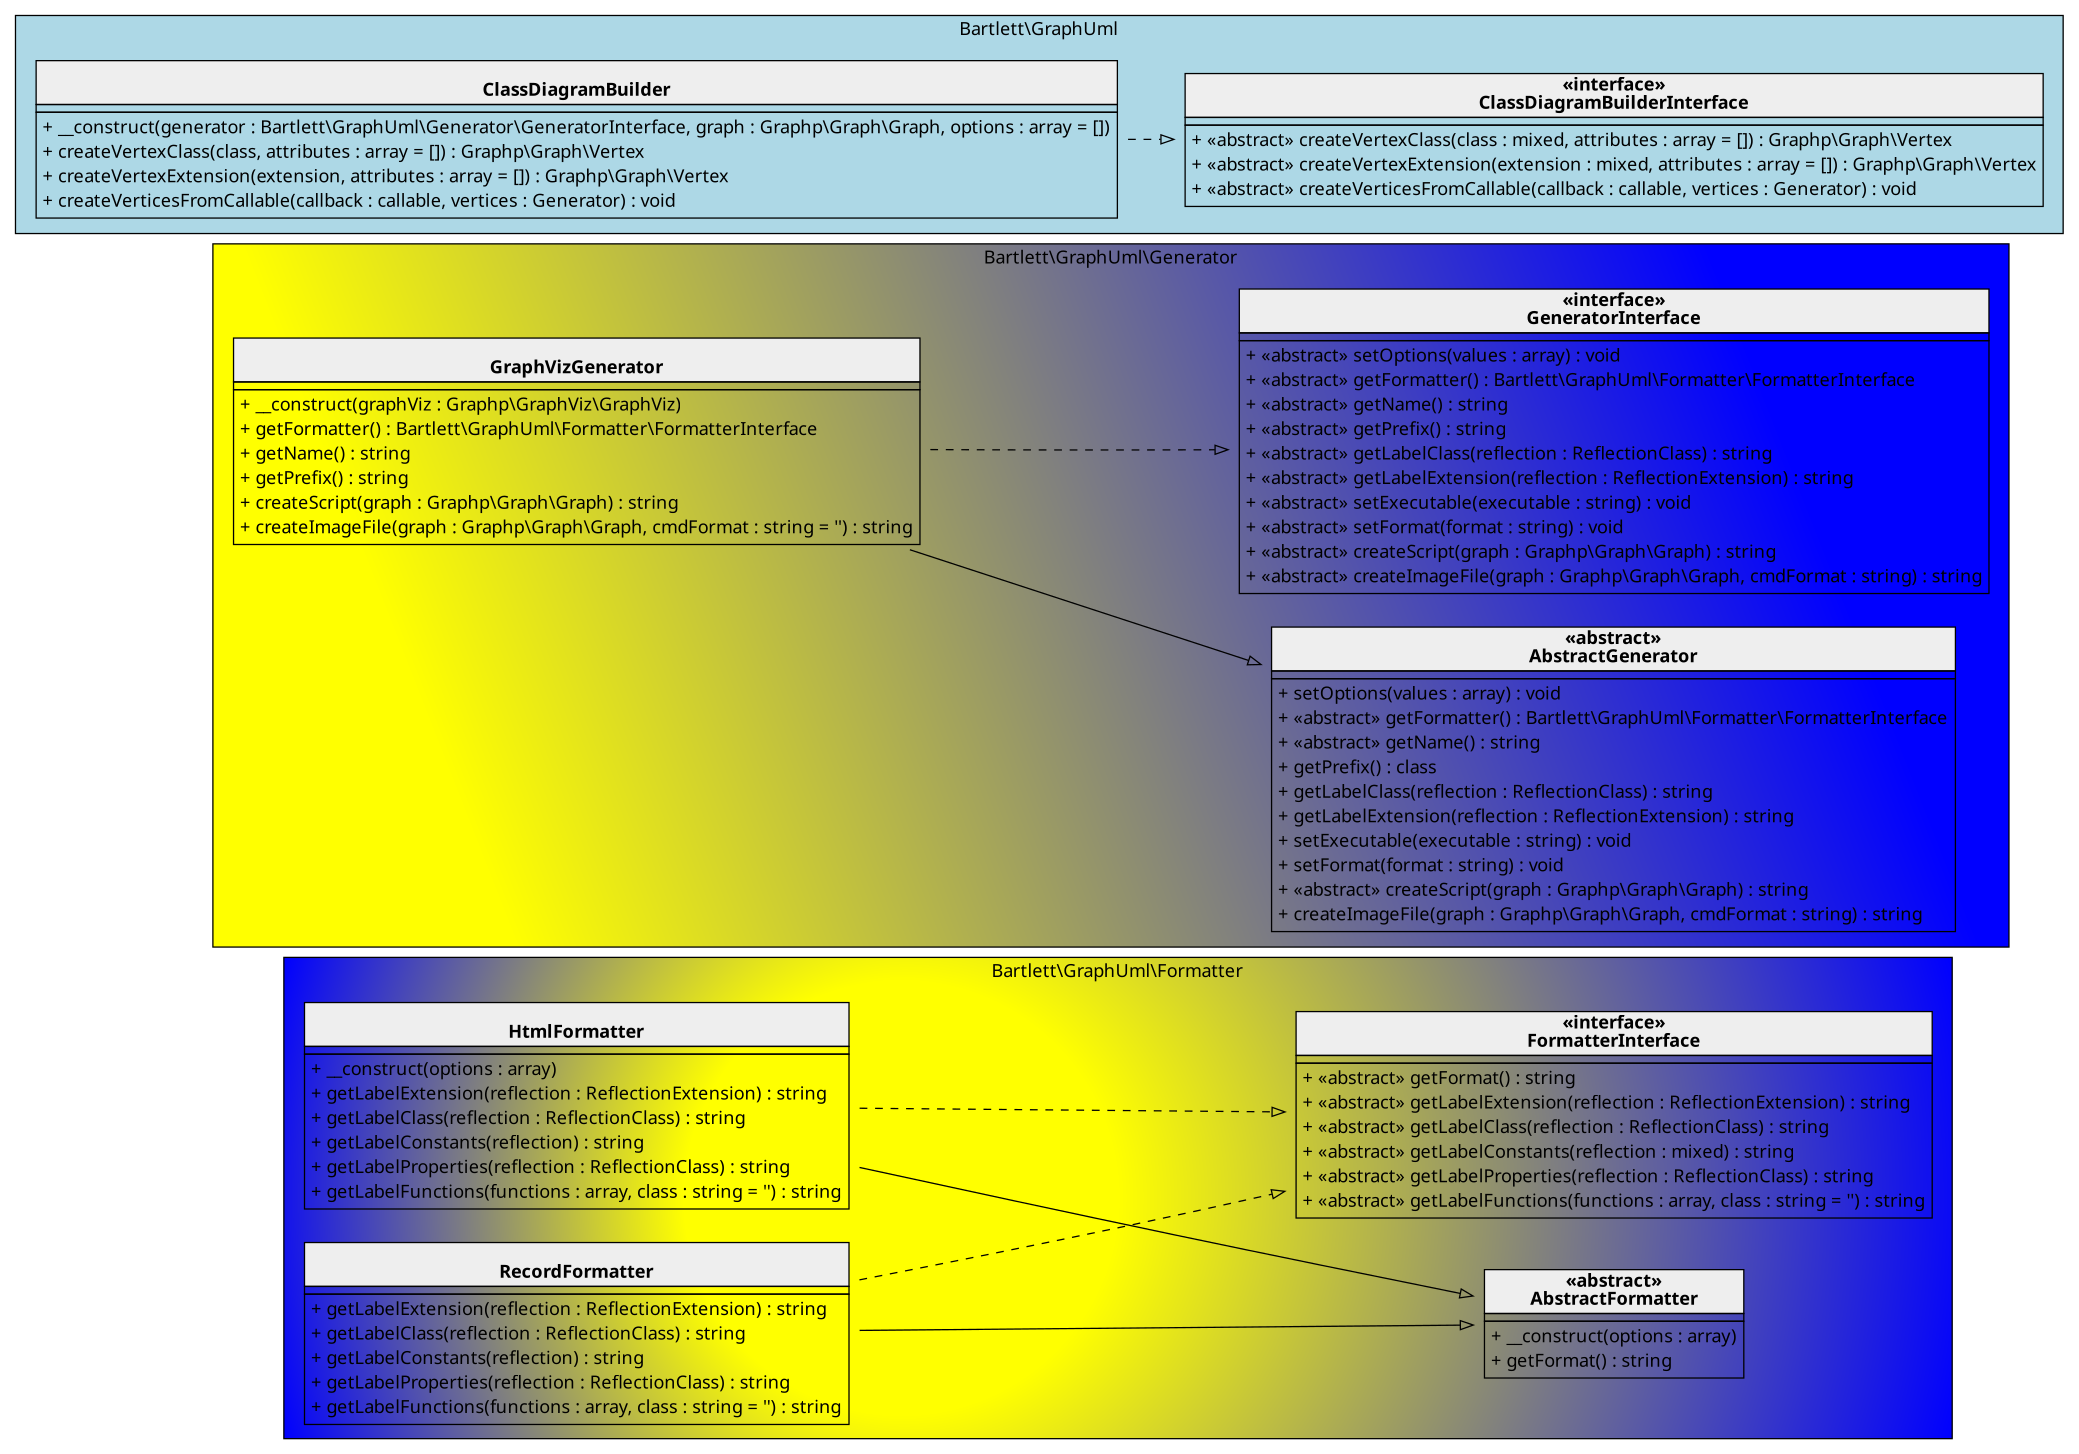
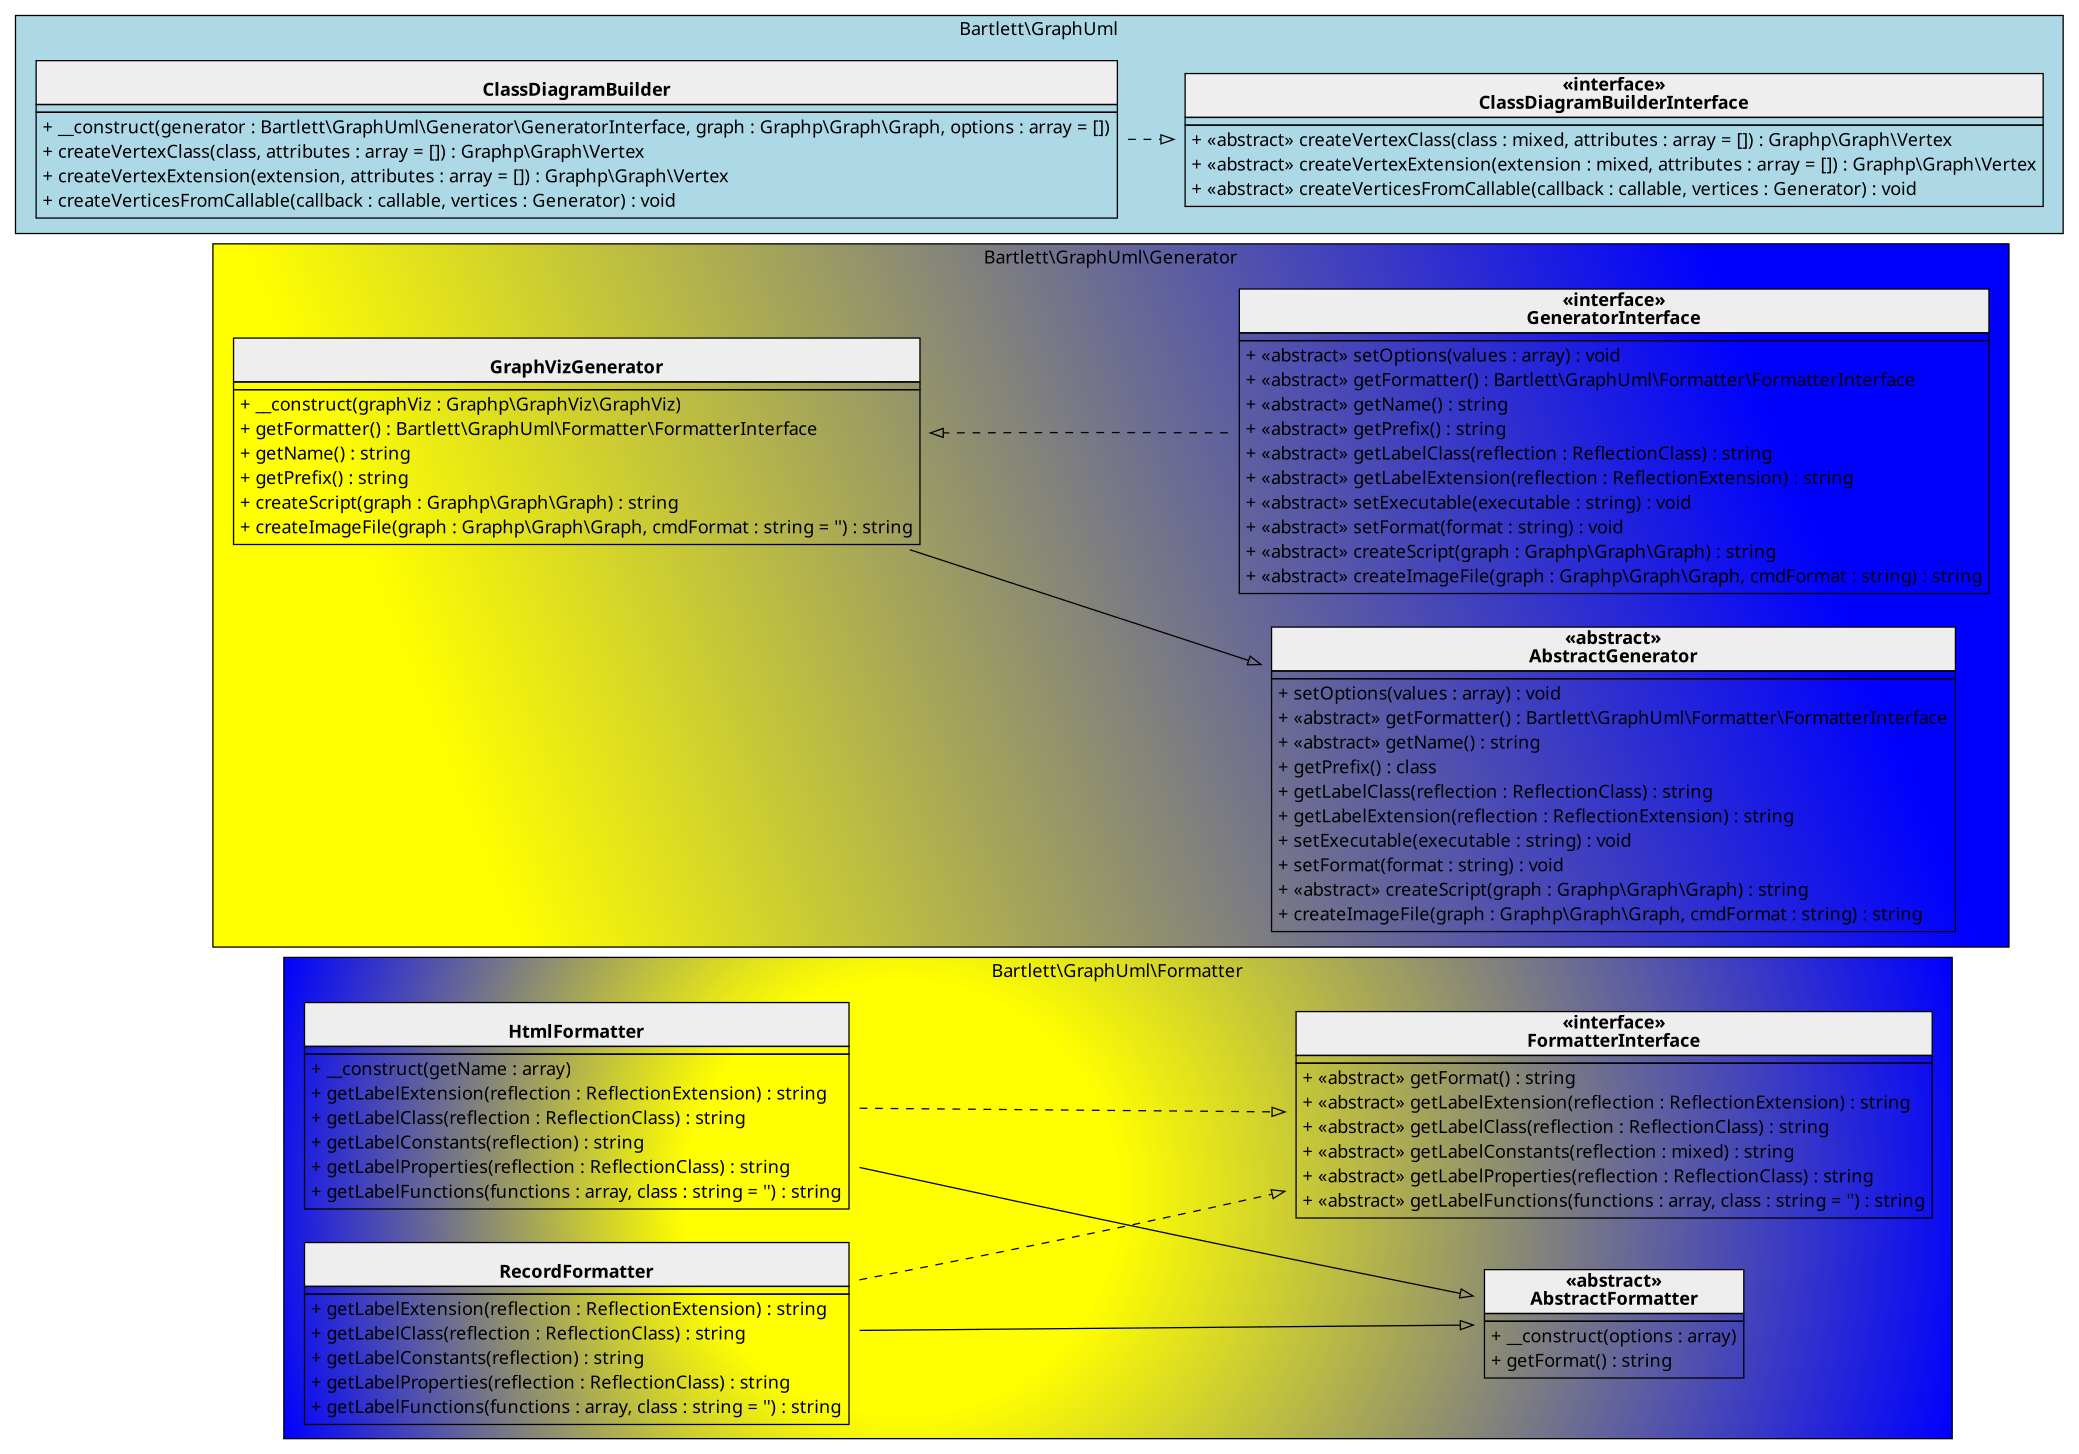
(1073, 450) -> (1086, 433)
(434, 1070) -> (441, 1070)
